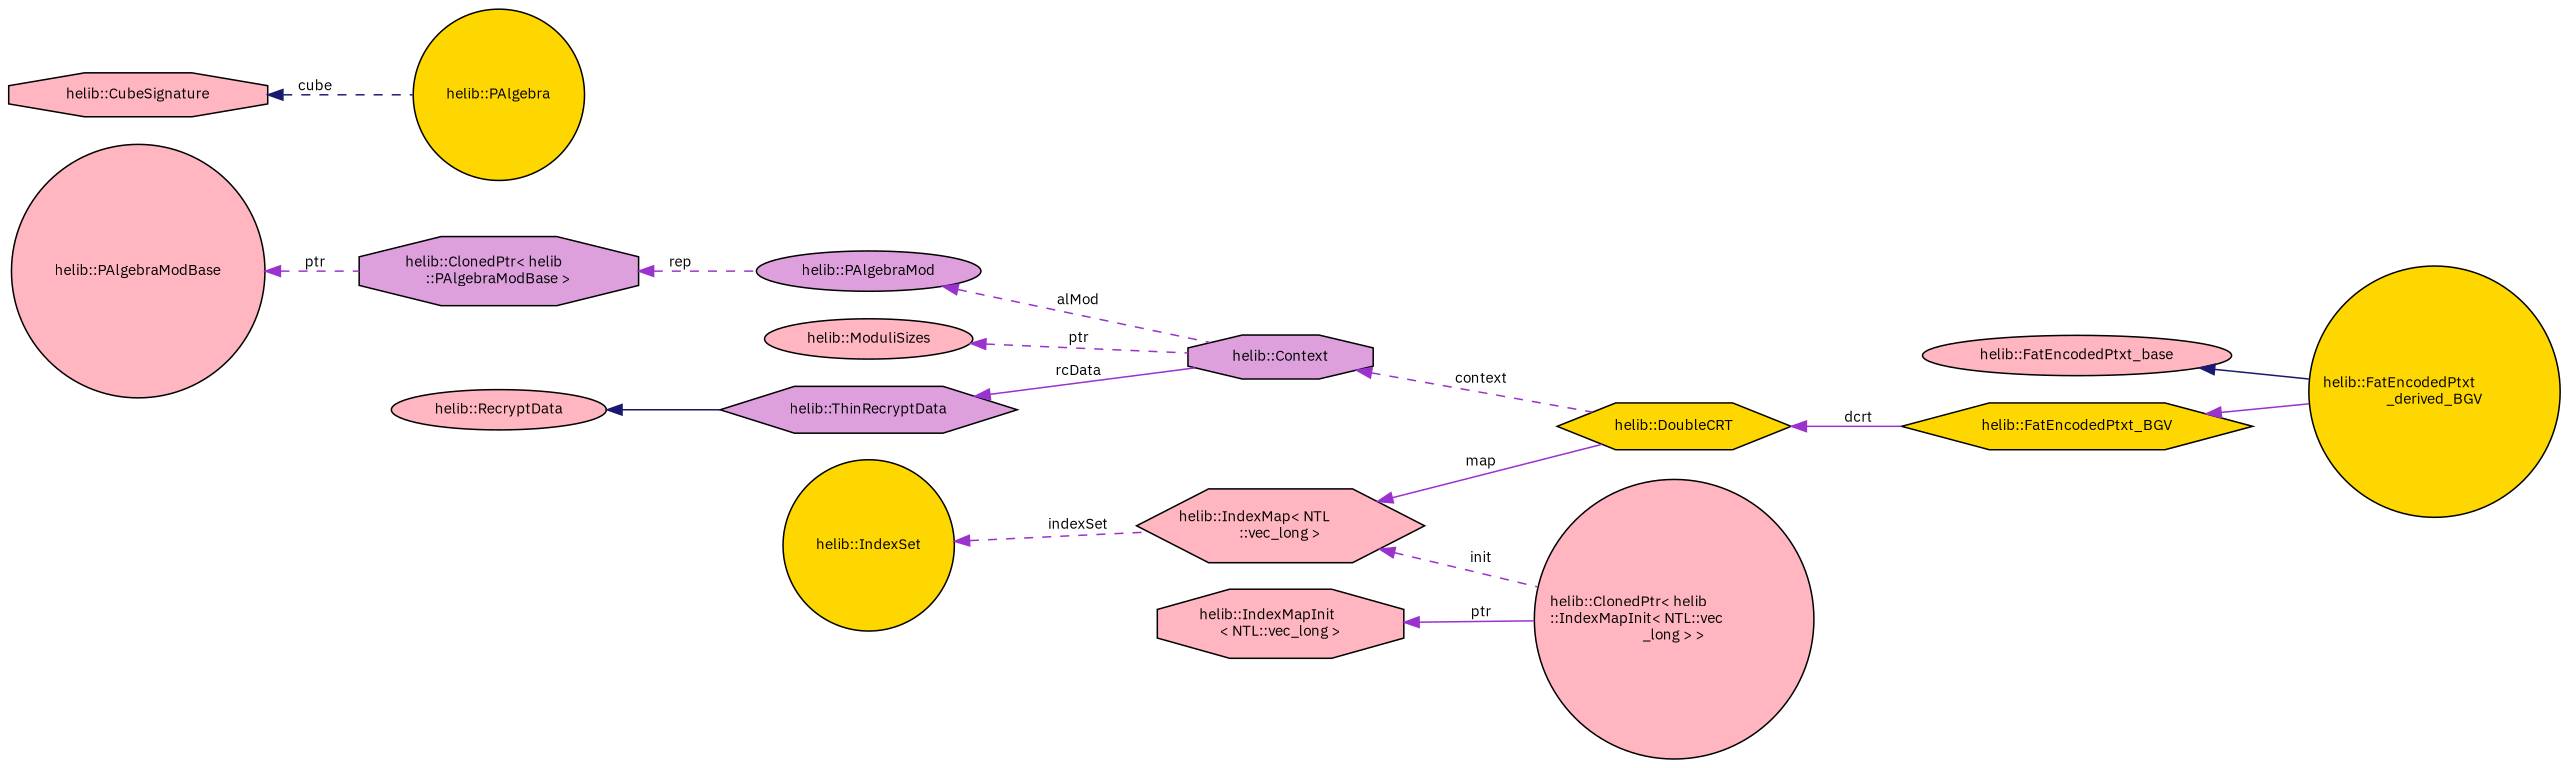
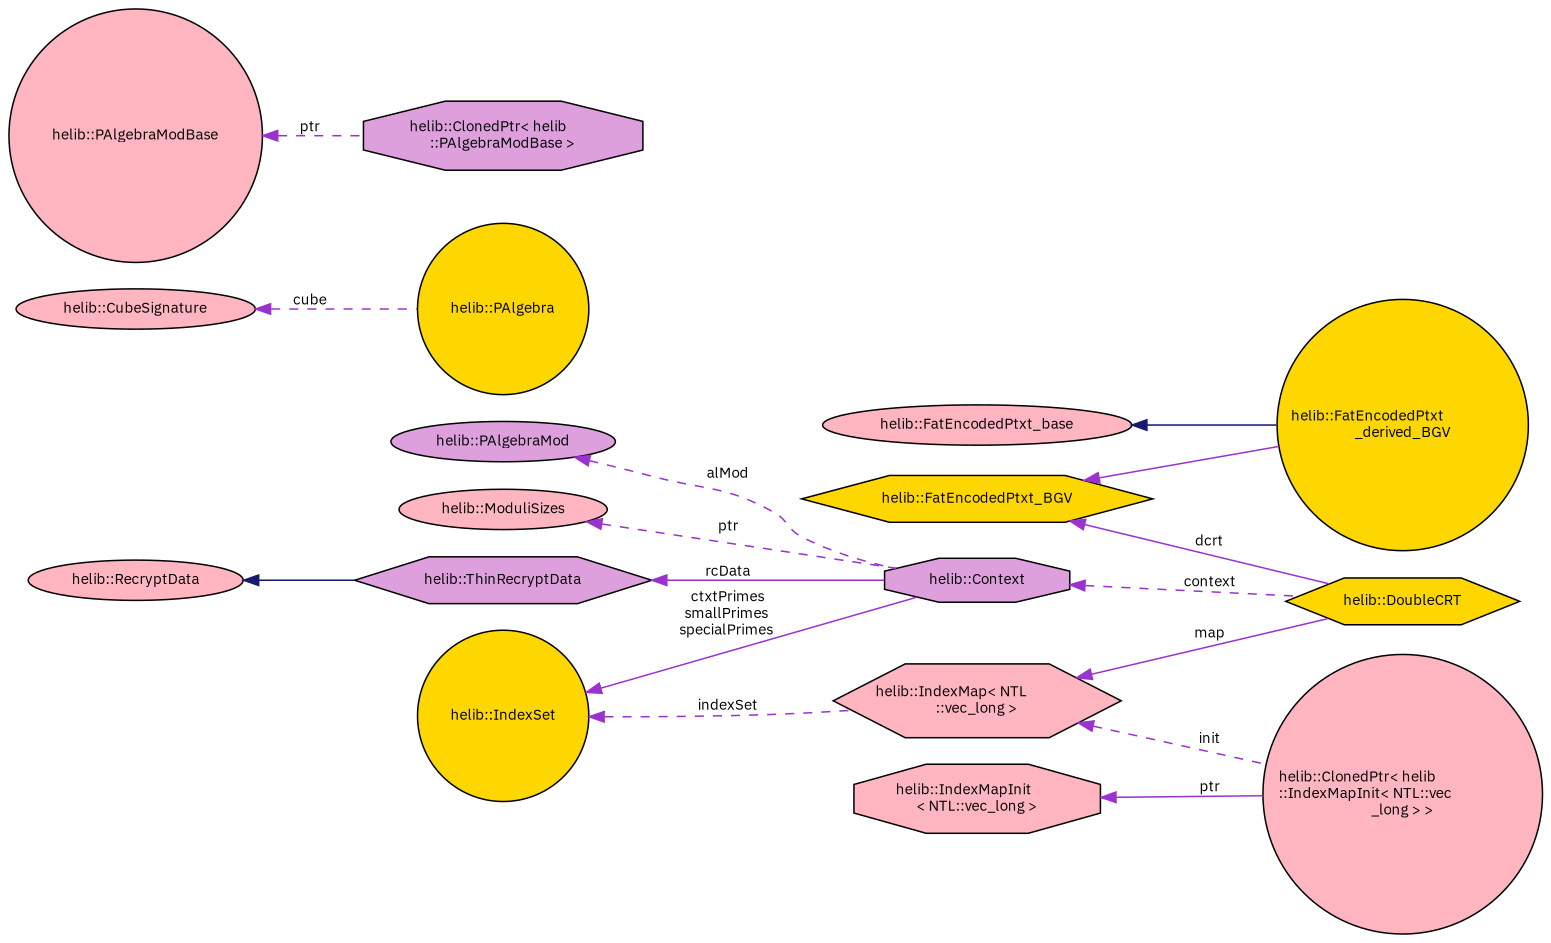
(138, 95) -> (136, 309)
(348, 95) -> (344, 309)
(705, 271) -> none
(1854, 426) -> (1207, 554)
none -> (759, 643)
